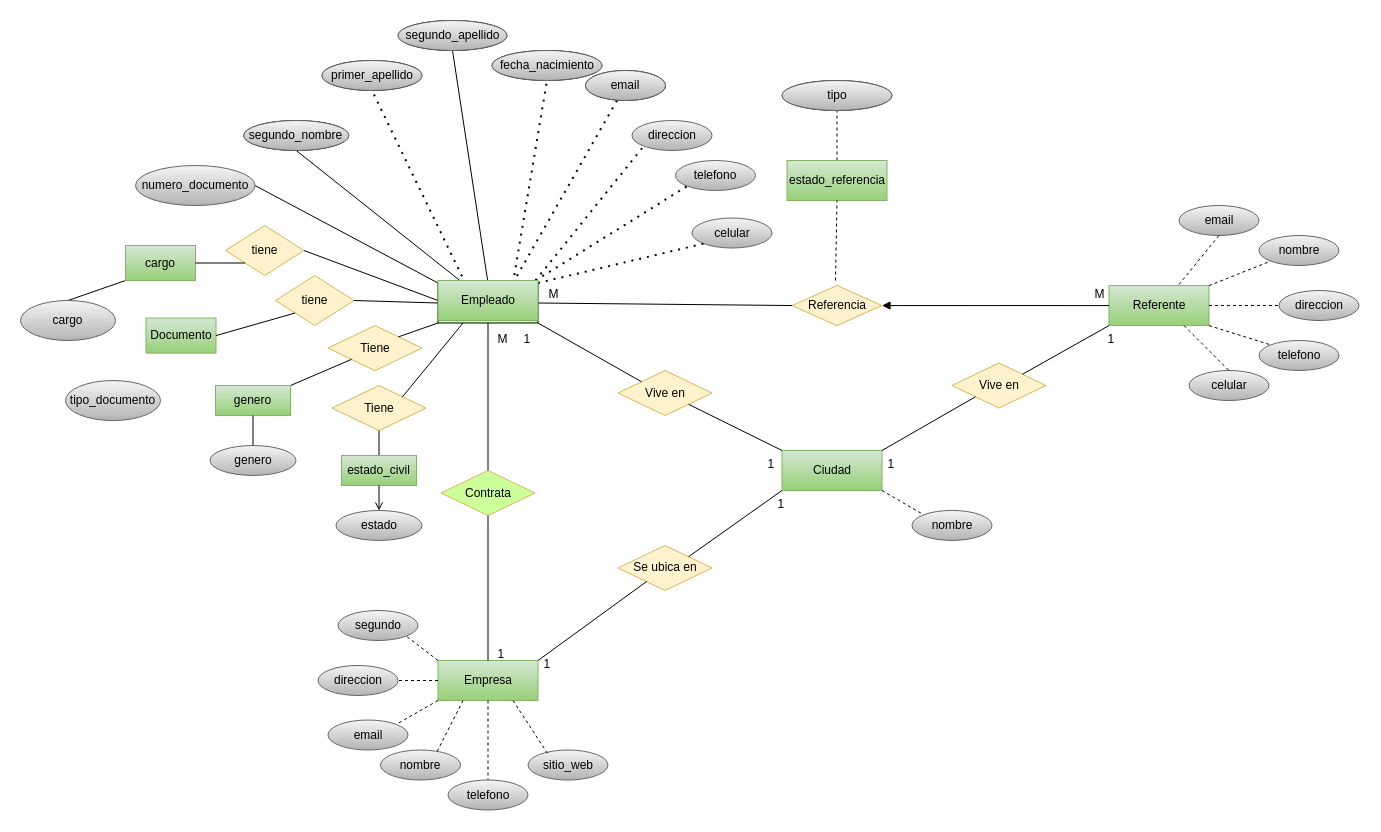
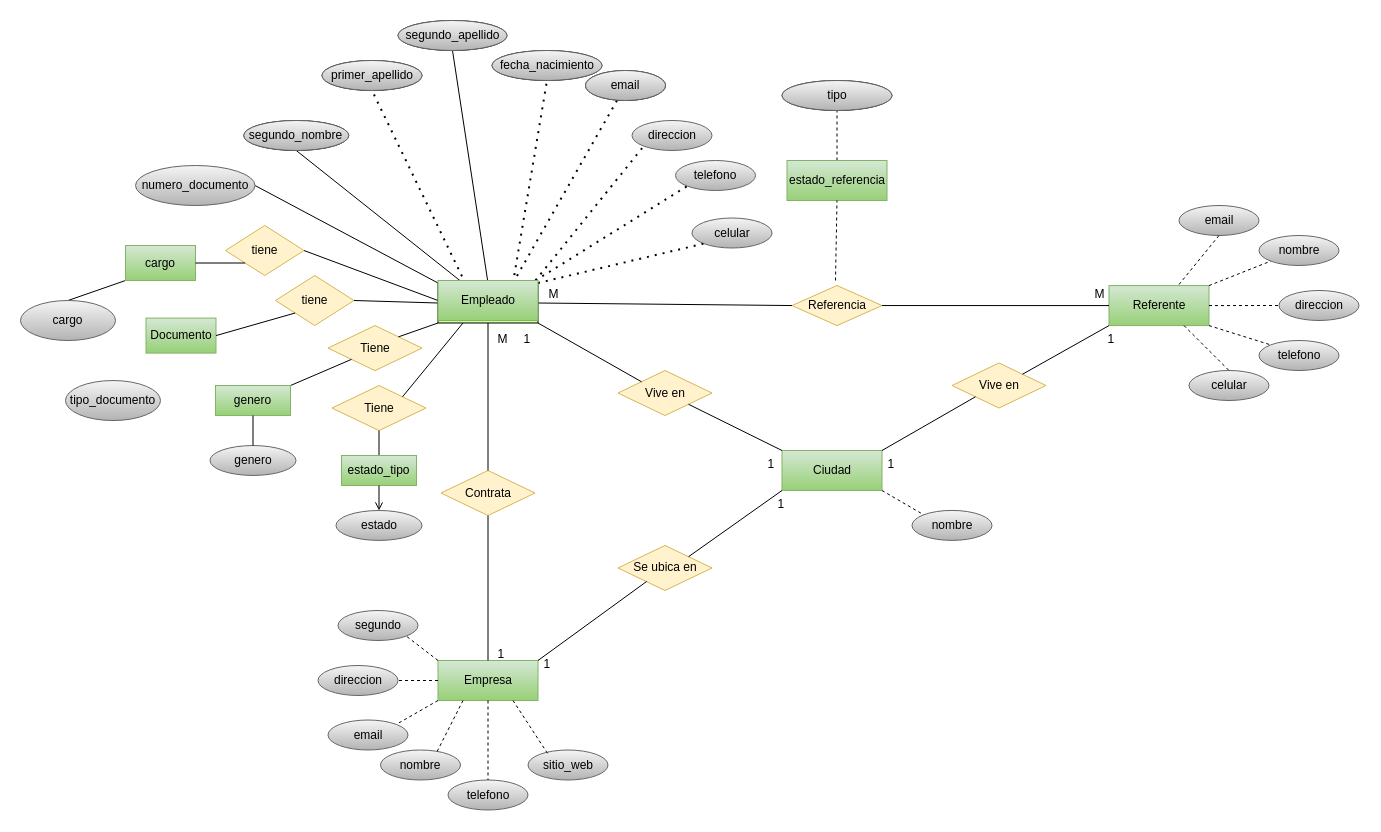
(891, 306) -> (887, 306)
(379, 471) -> (379, 471)
(488, 493) -> (488, 493)
